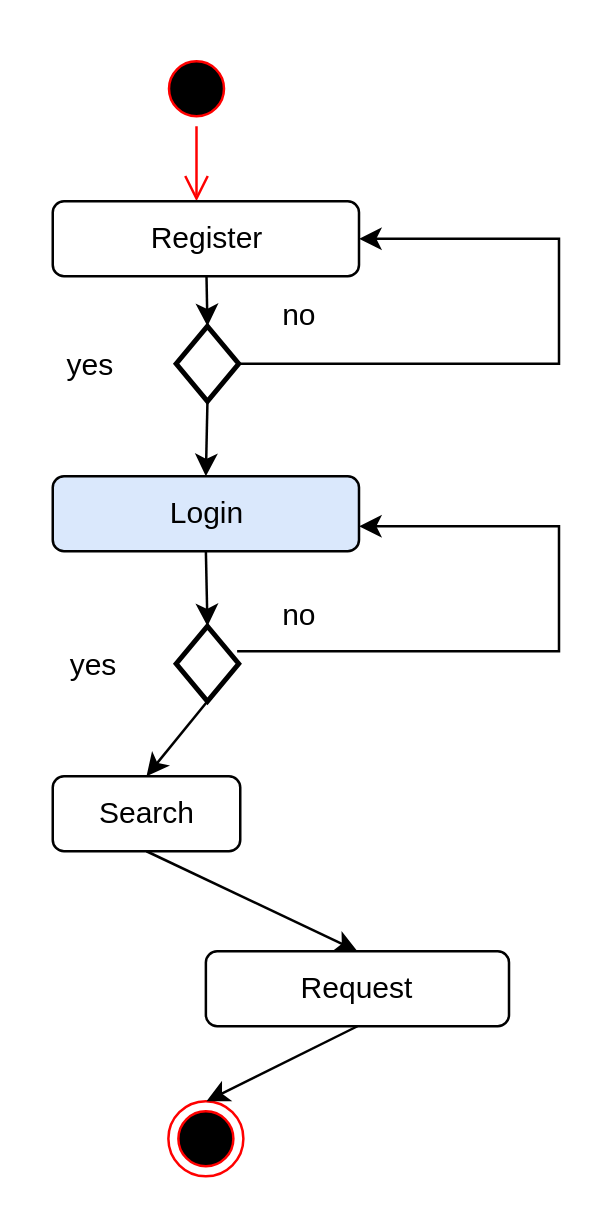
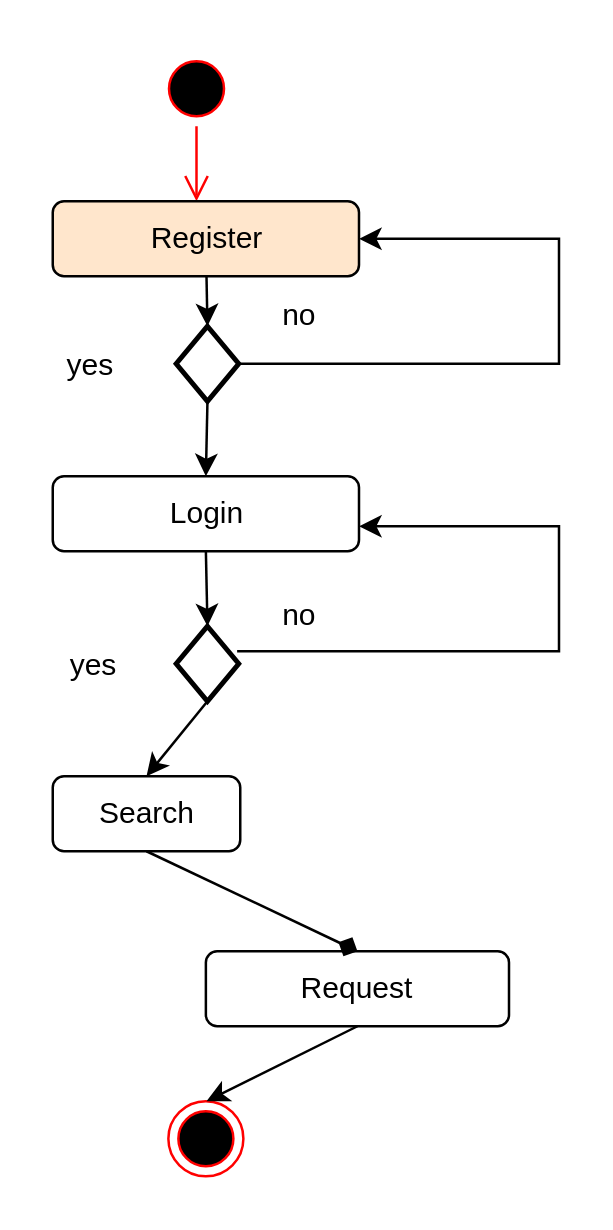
(206, 239) -> (206, 239)
(206, 514) -> (206, 514)
(339, 943) -> (338, 942)
